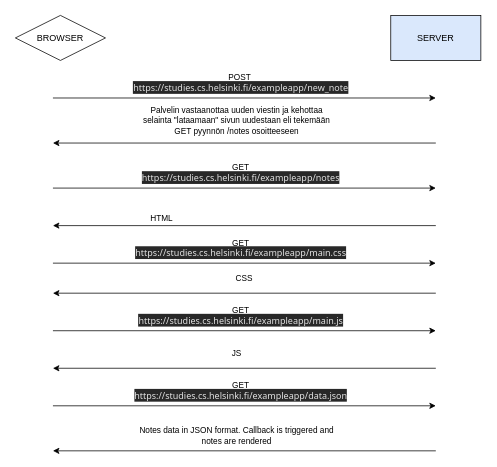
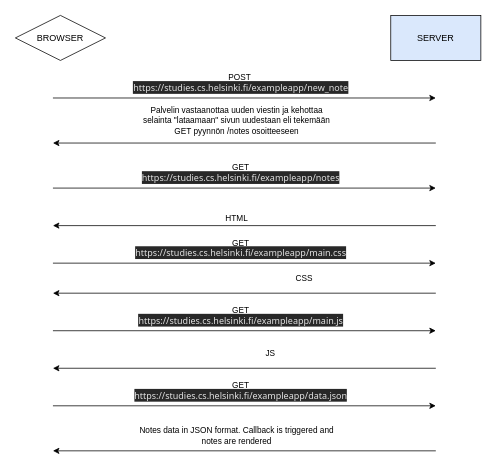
(162, 218) -> (237, 218)
(244, 278) -> (304, 278)
(237, 353) -> (270, 353)
